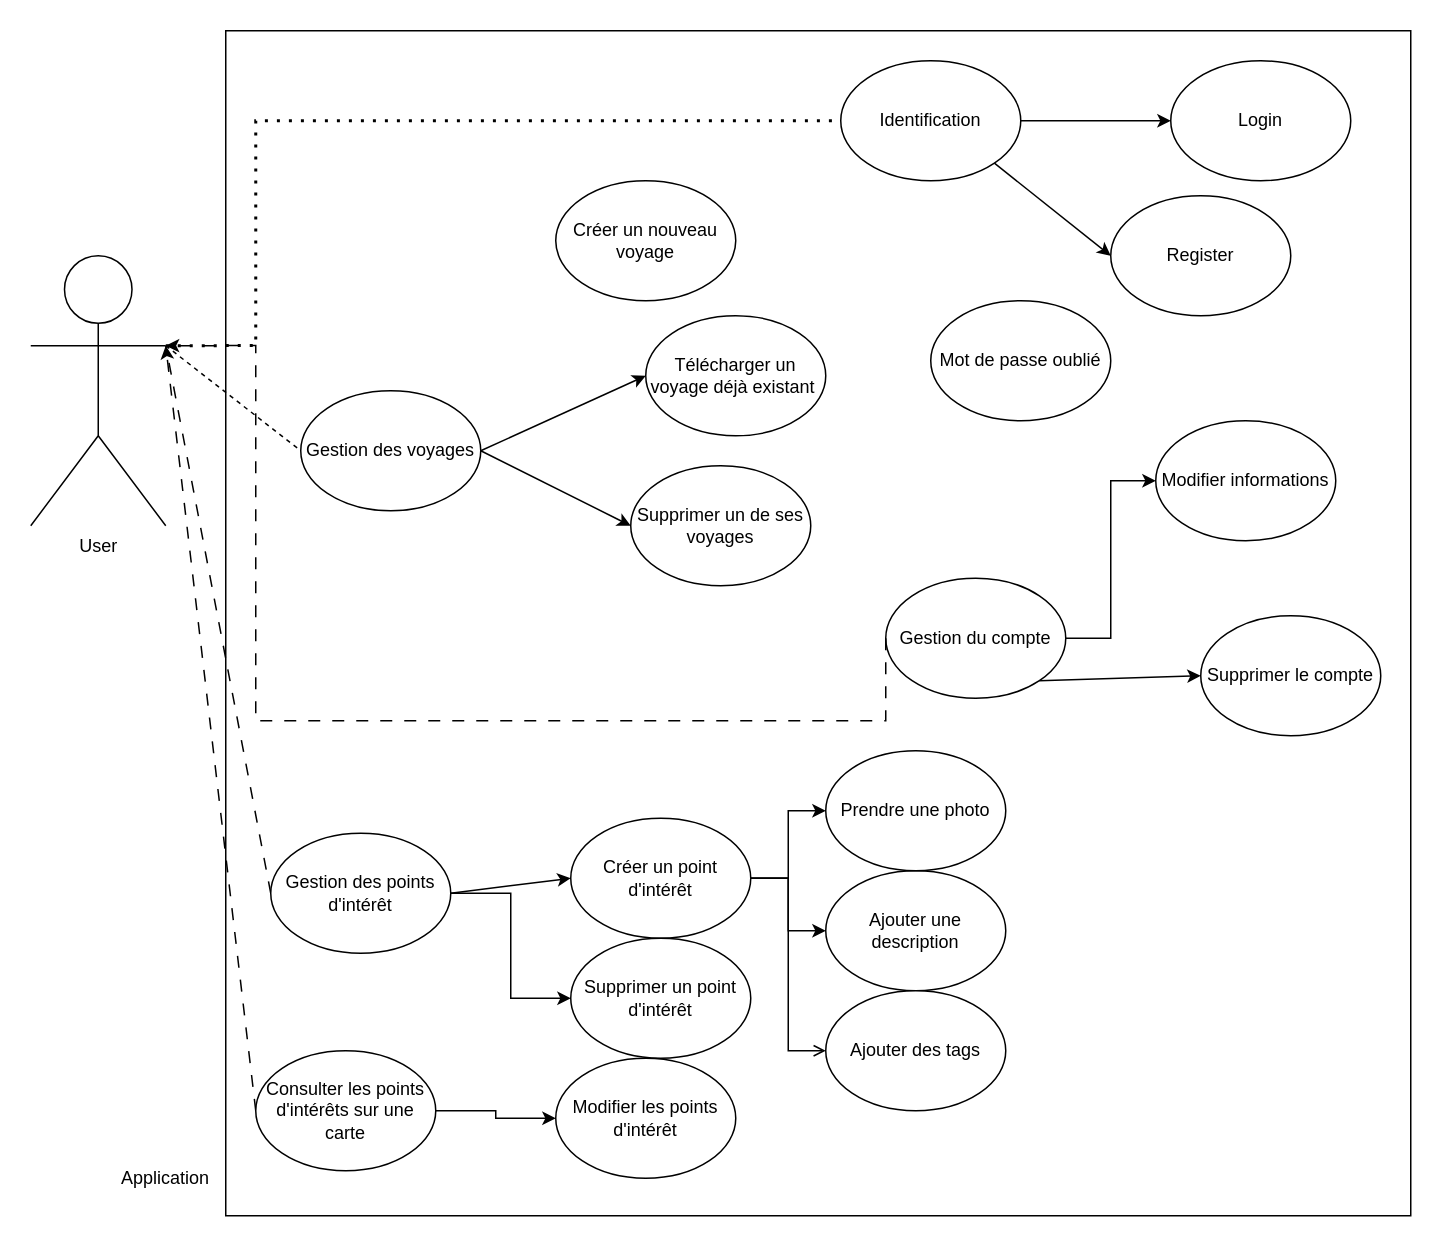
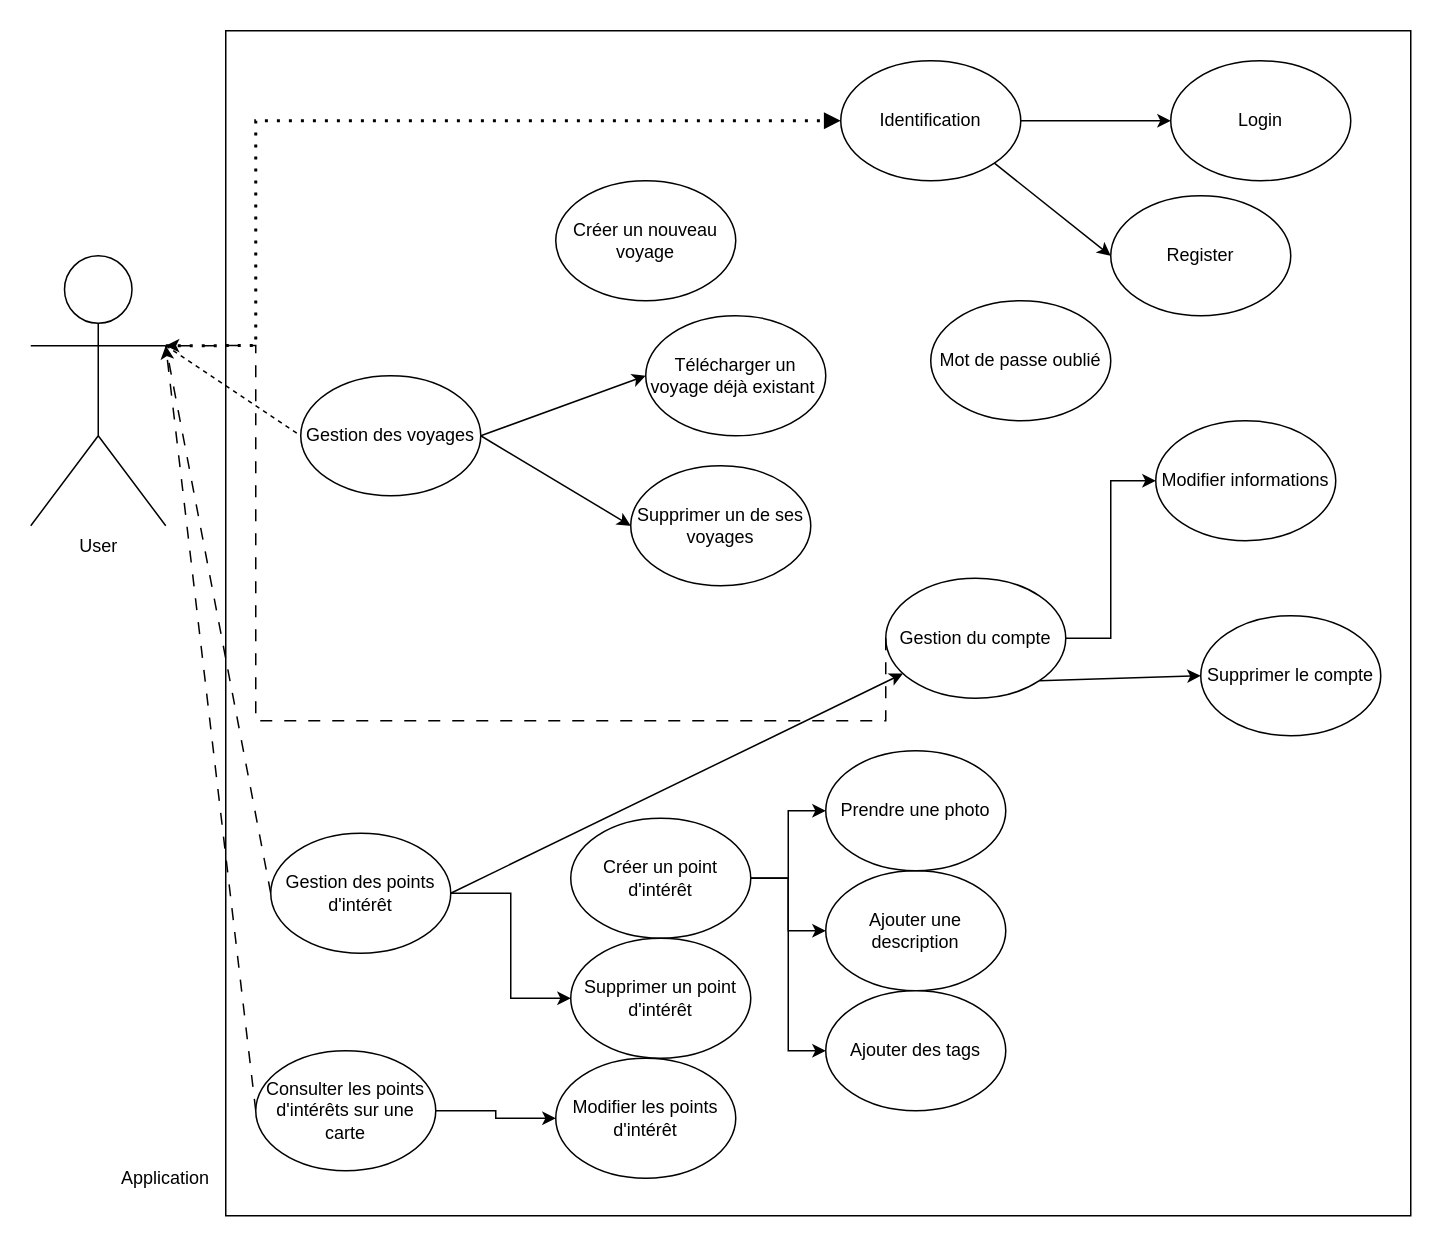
(831, 121) -> (823, 121)
(391, 451) -> (391, 436)
(513, 885) -> (629, 807)
(816, 1051) -> (814, 1051)
